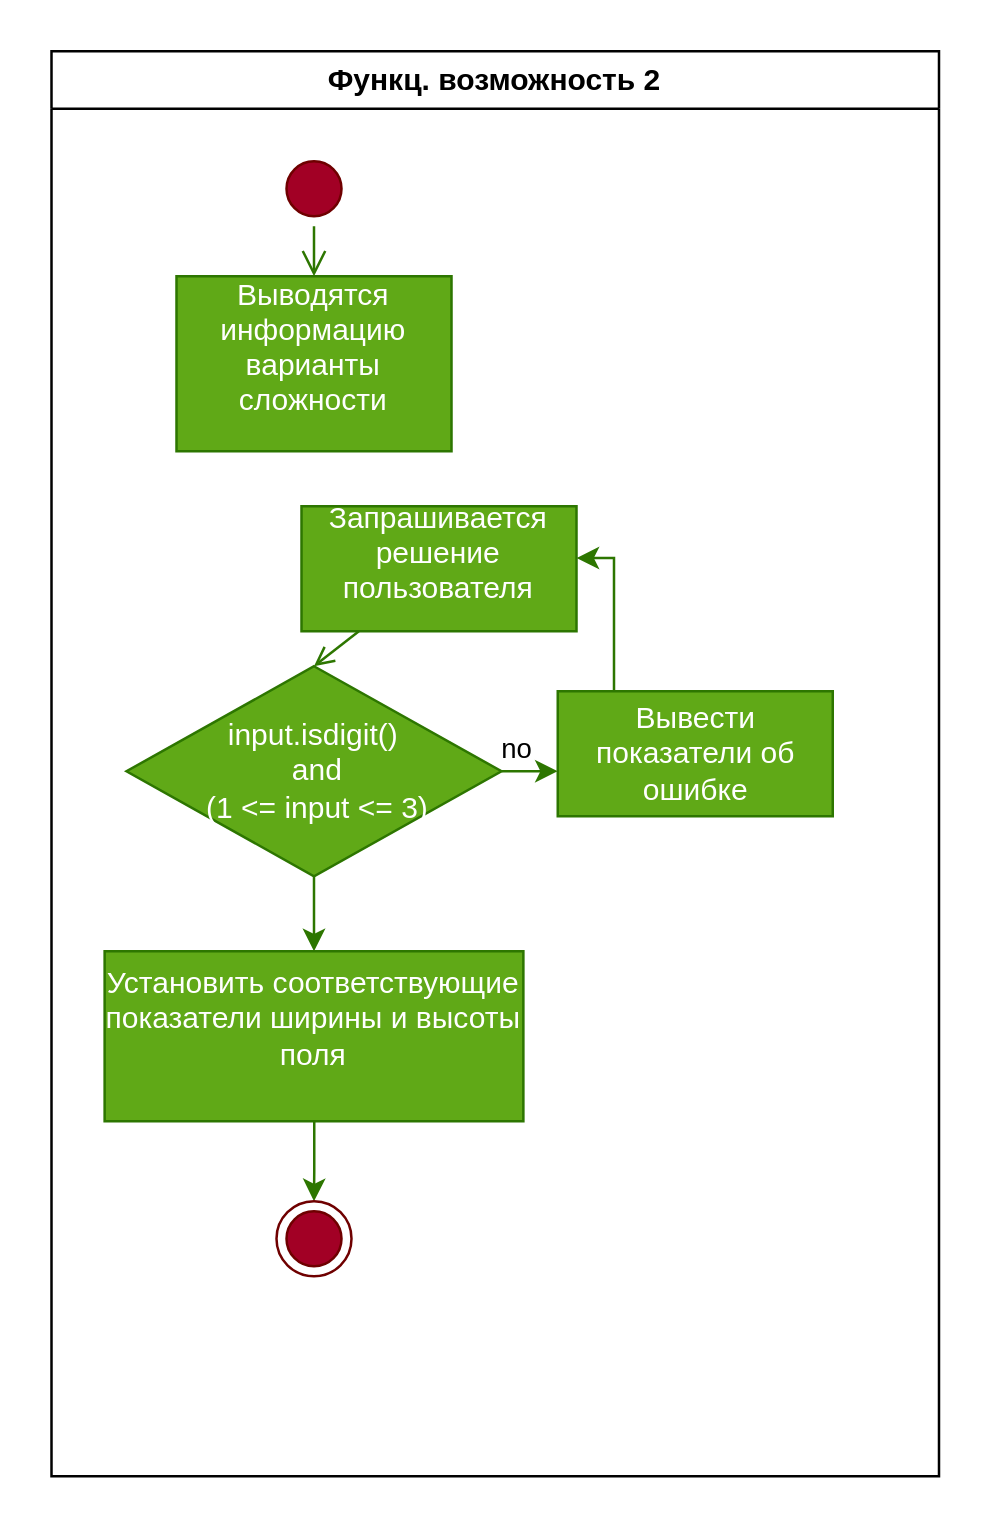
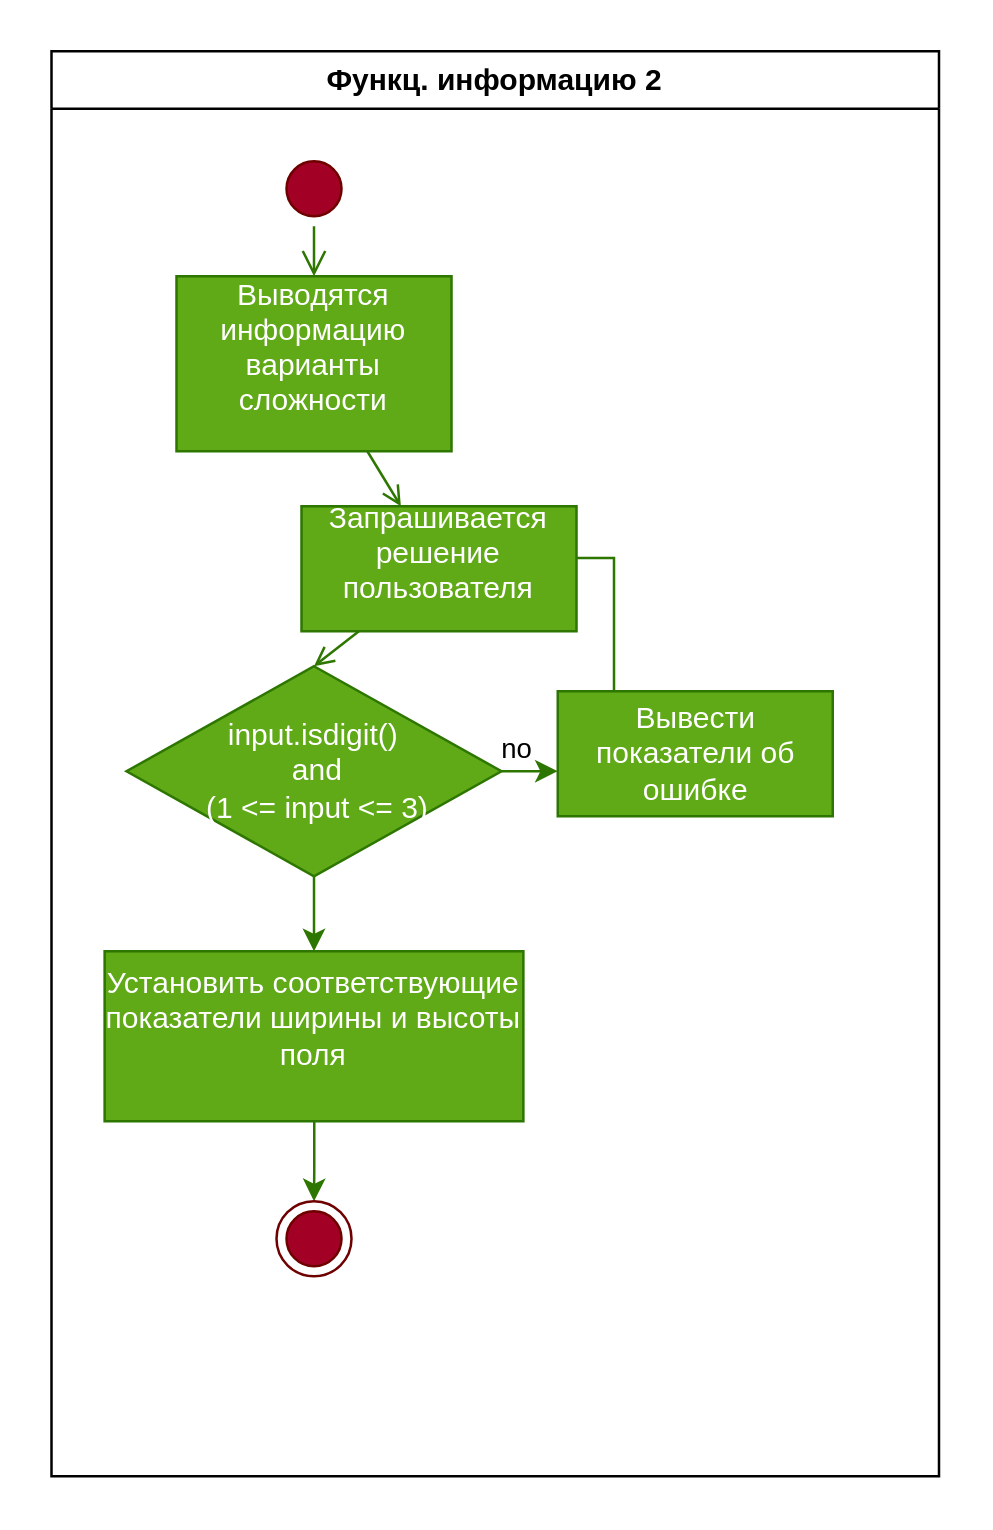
(495, 81) -> (495, 81)
none -> (382, 476)
(594, 558) -> (587, 558)
